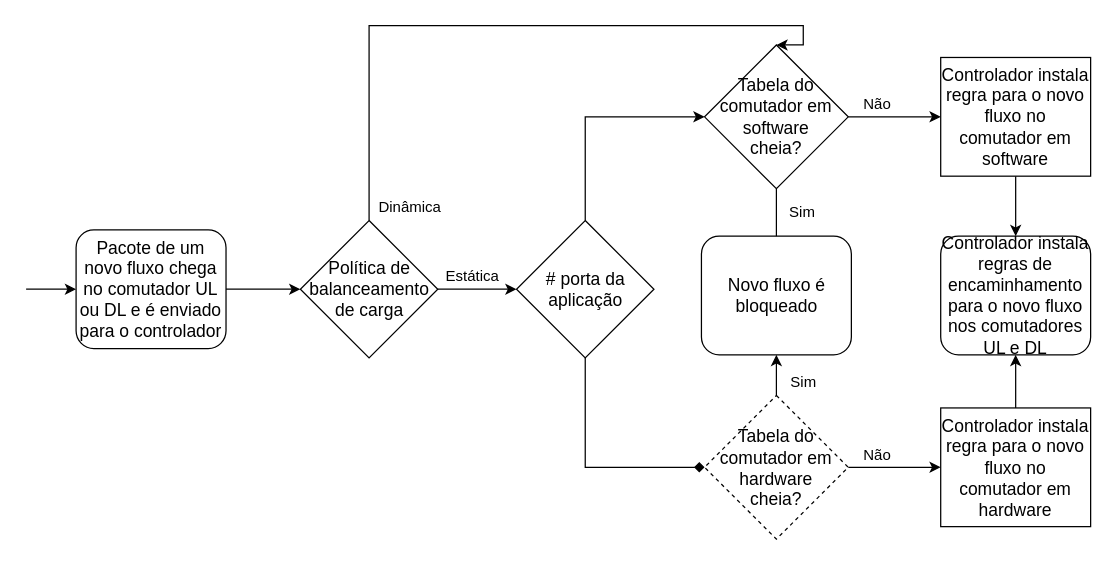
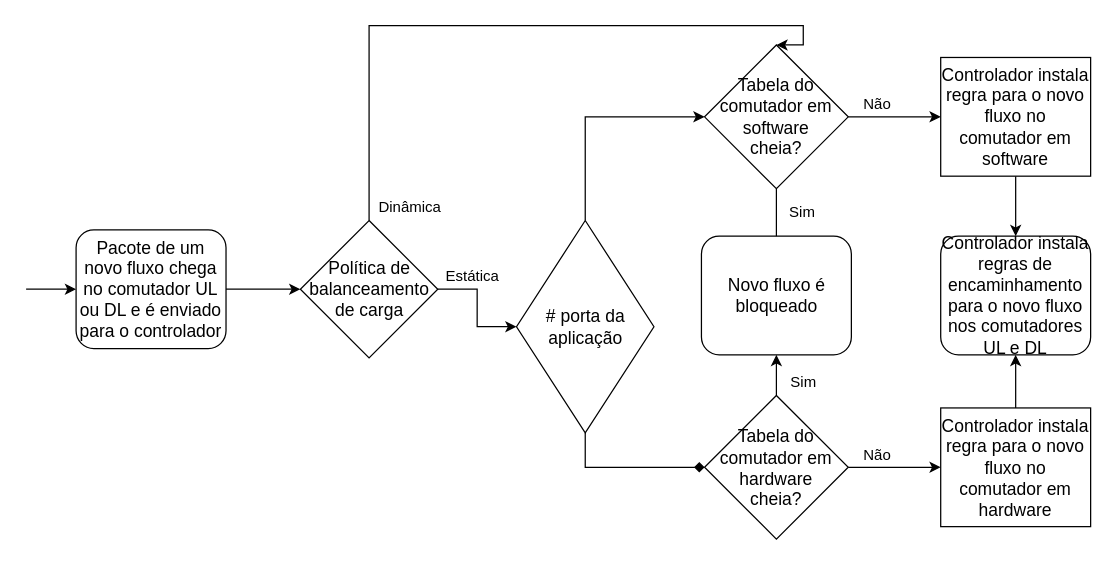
(585, 289) -> (585, 327)
(776, 468) -> (776, 468)
